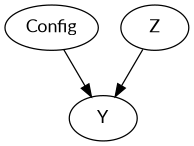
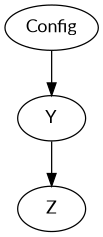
(132, 68) -> (52, 157)
